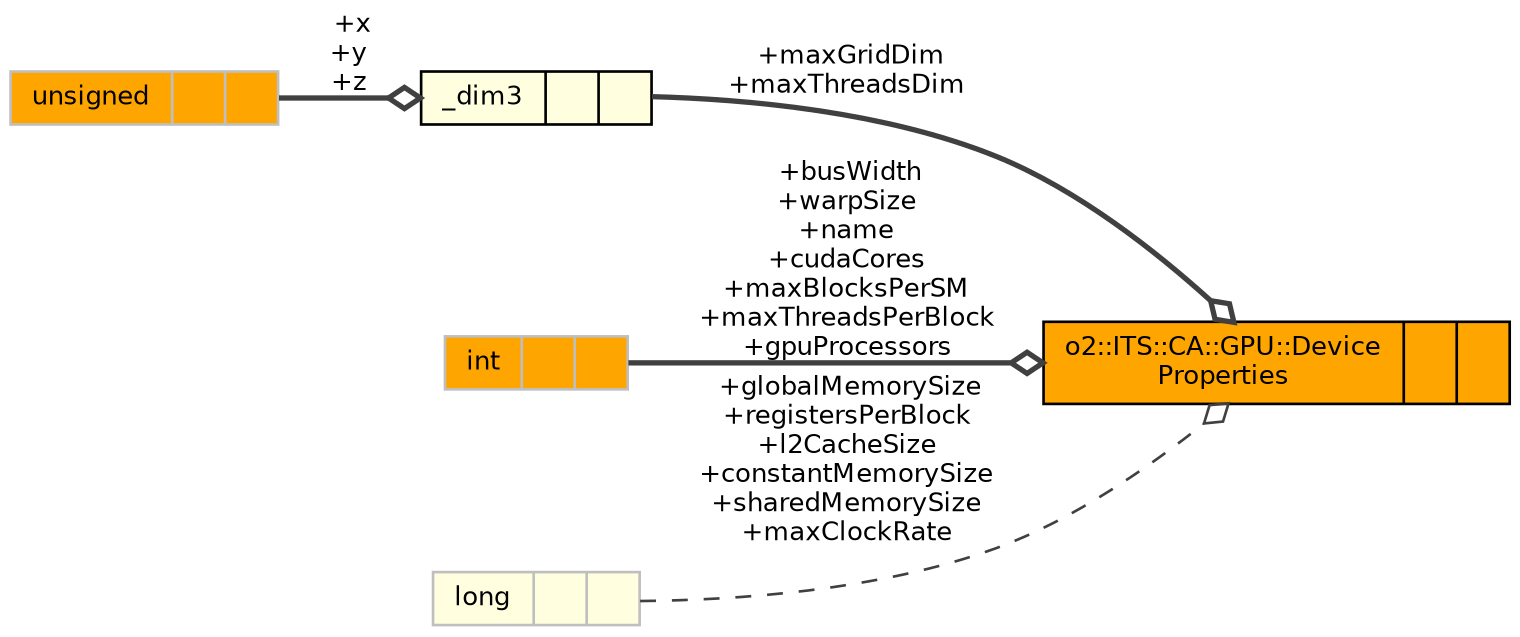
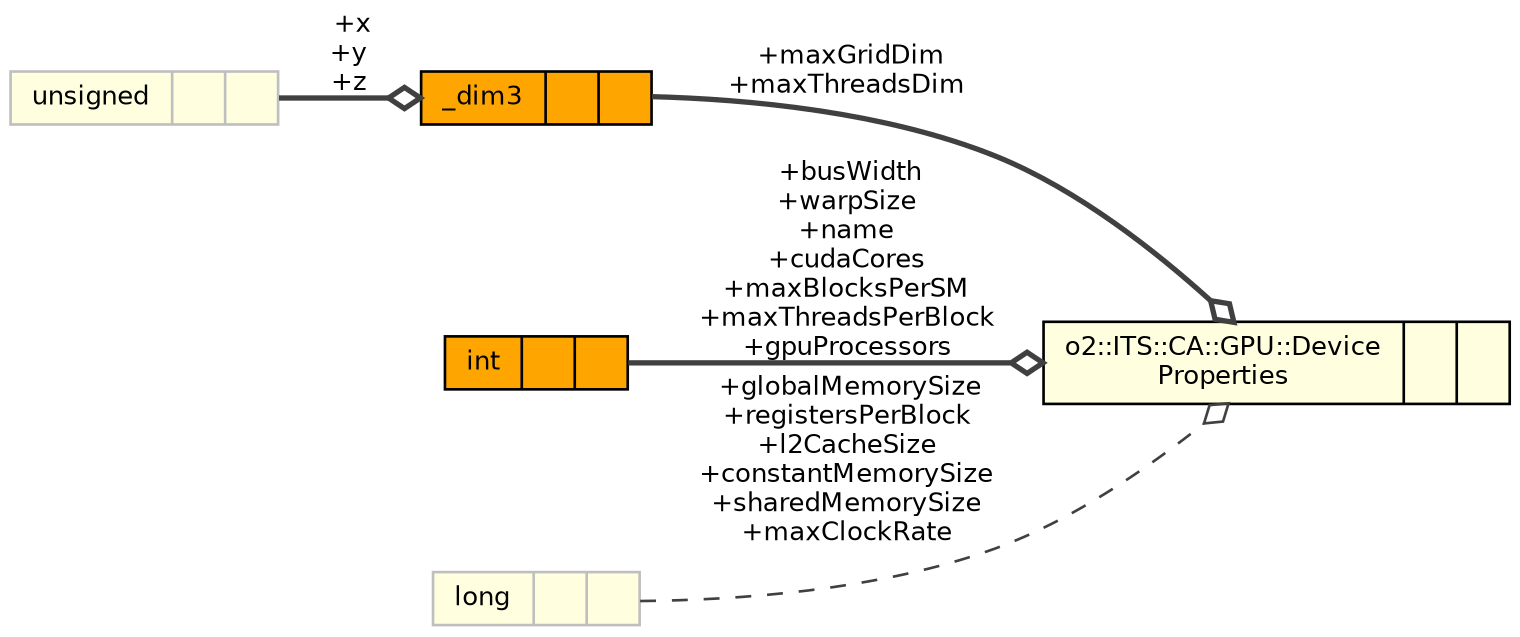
(144, 98) -> (144, 98)
(536, 98) -> (536, 98)
(536, 363) -> (536, 363)
(1277, 363) -> (1277, 363)
